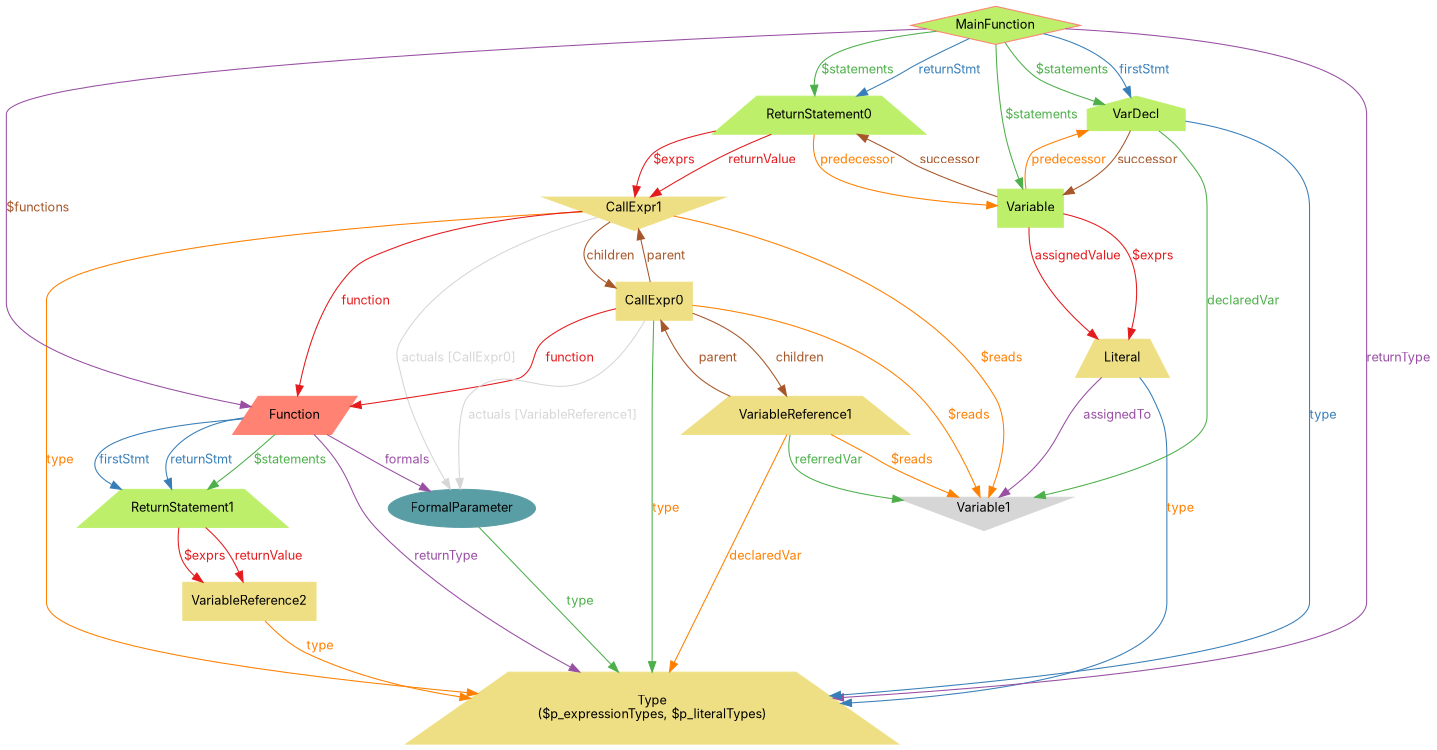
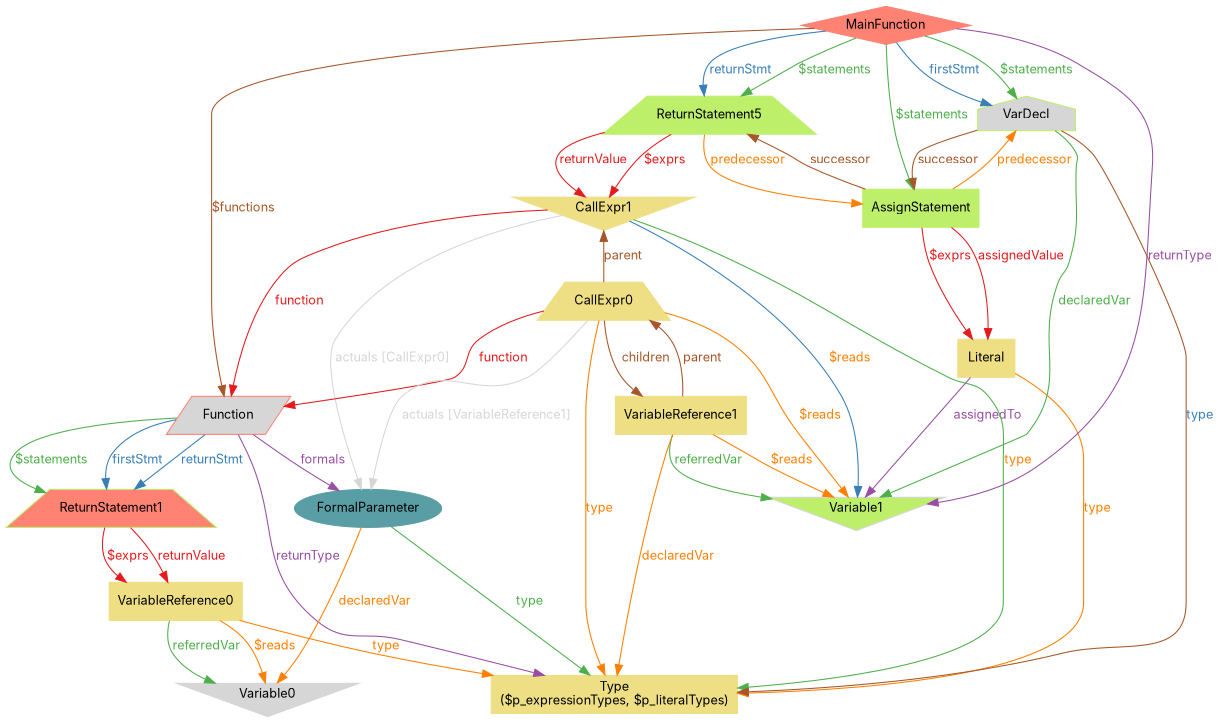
(996, 25) -> (886, 25)
(237, 69) -> (371, 60)
(819, 115) -> (709, 115)
(1136, 115) -> (1027, 115)
(1031, 208) -> (921, 208)
(584, 251) -> none
(893, 299) -> (783, 324)
(654, 301) -> (604, 301)
(1122, 358) -> (986, 358)
(47, 394) -> (1001, 417)
(295, 415) -> (229, 415)
(796, 415) -> (681, 415)
(1367, 465) -> (1148, 239)
(652, 491) -> (586, 493)
(183, 508) -> (111, 508)
(984, 508) -> (856, 508)
(1310, 566) -> (1186, 581)
(249, 601) -> (176, 601)
(1134, 647) -> (1053, 643)
none -> (268, 694)
(652, 708) -> (614, 694)
